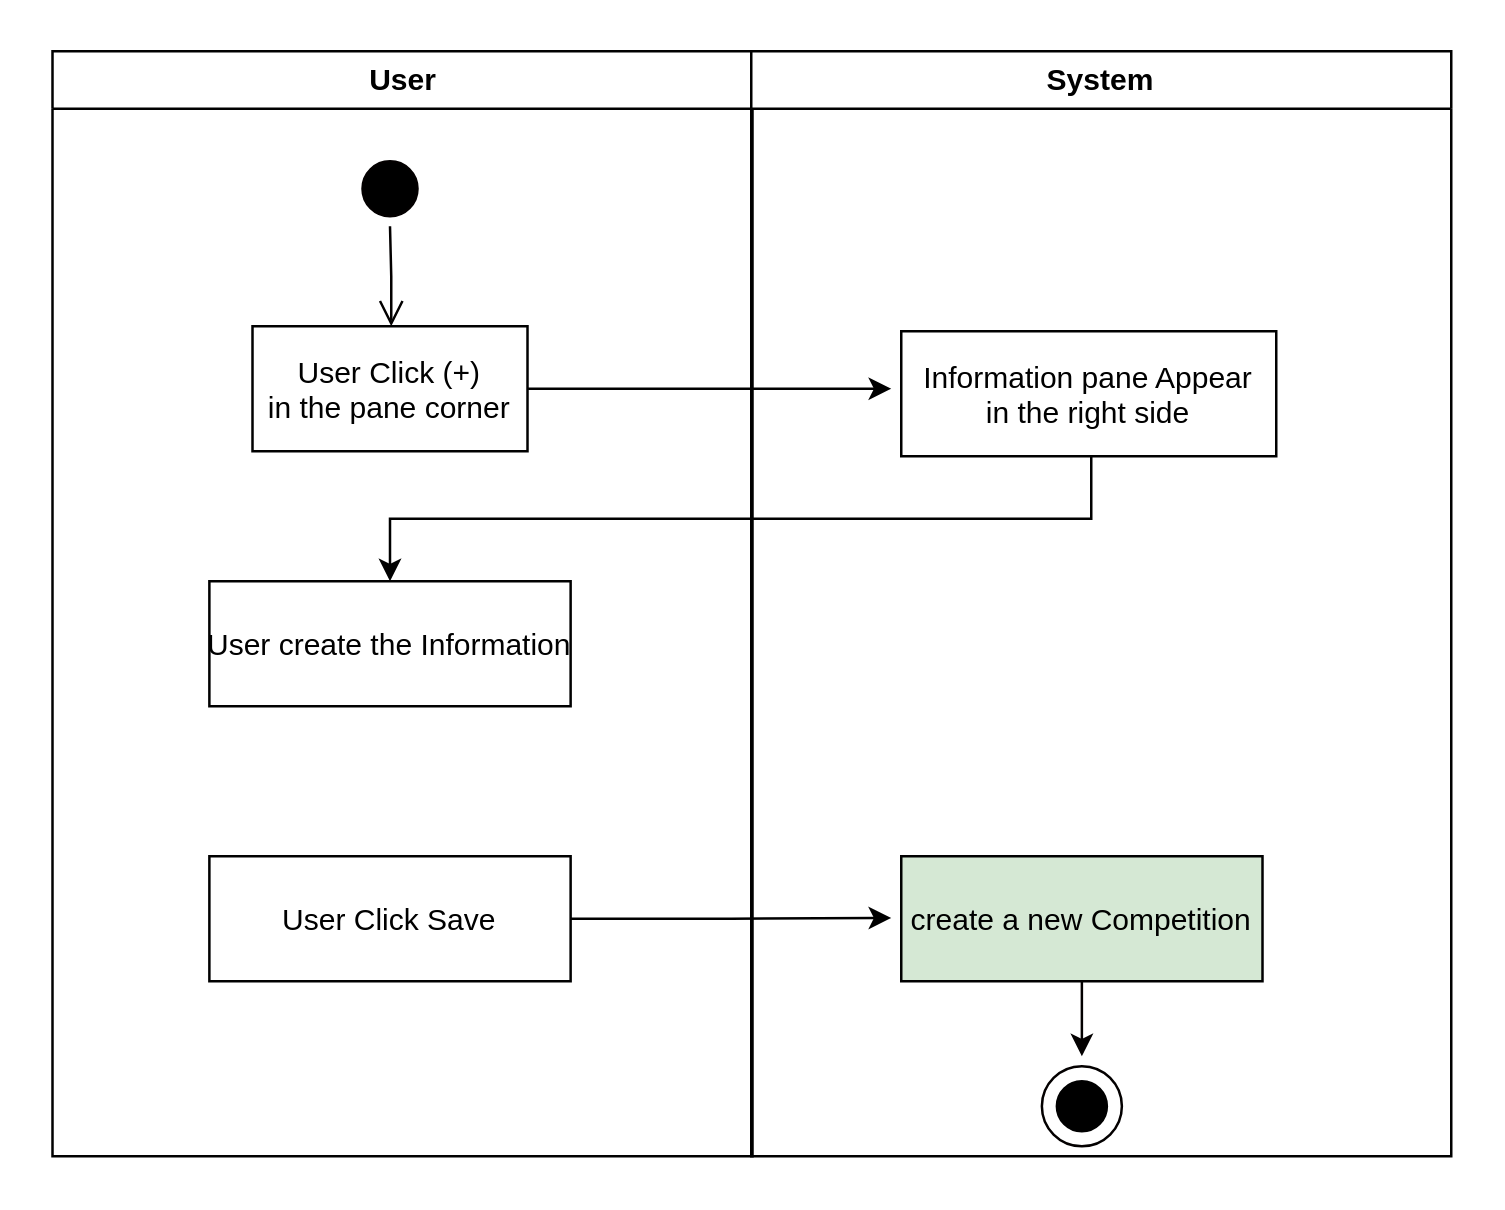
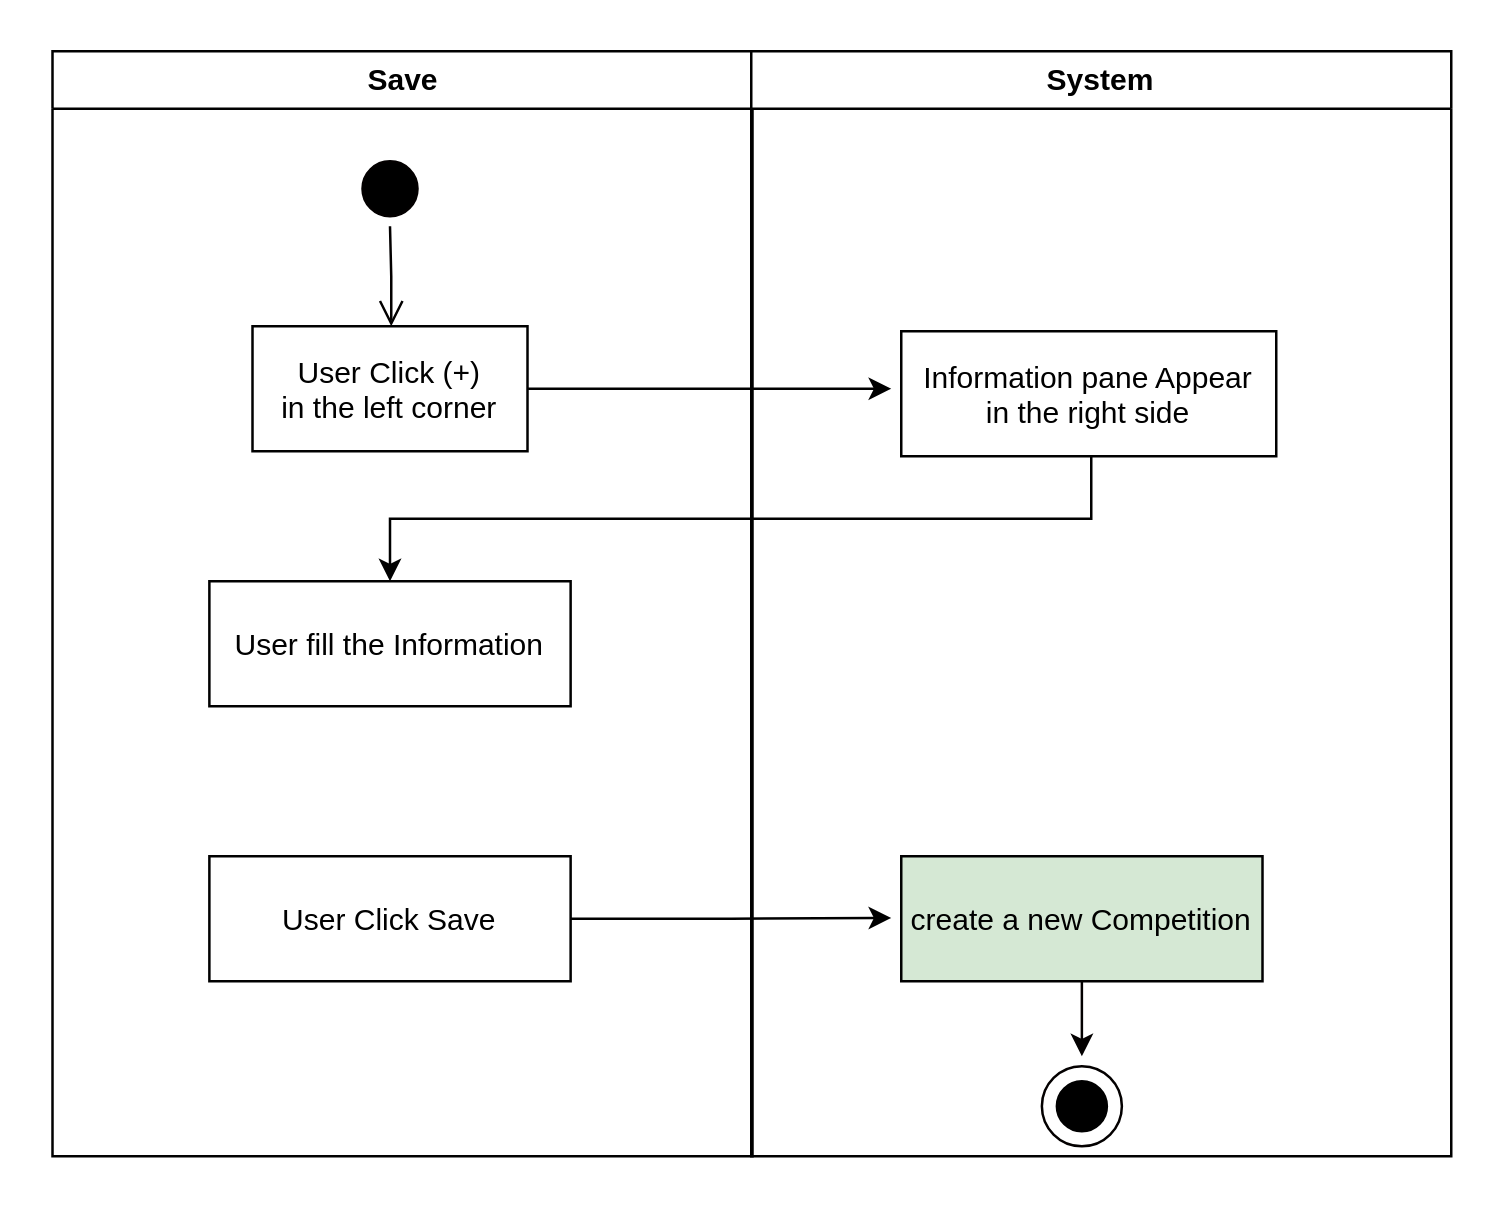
(404, 81) -> (404, 81)
(389, 373) -> (389, 373)
(389, 645) -> (389, 645)
